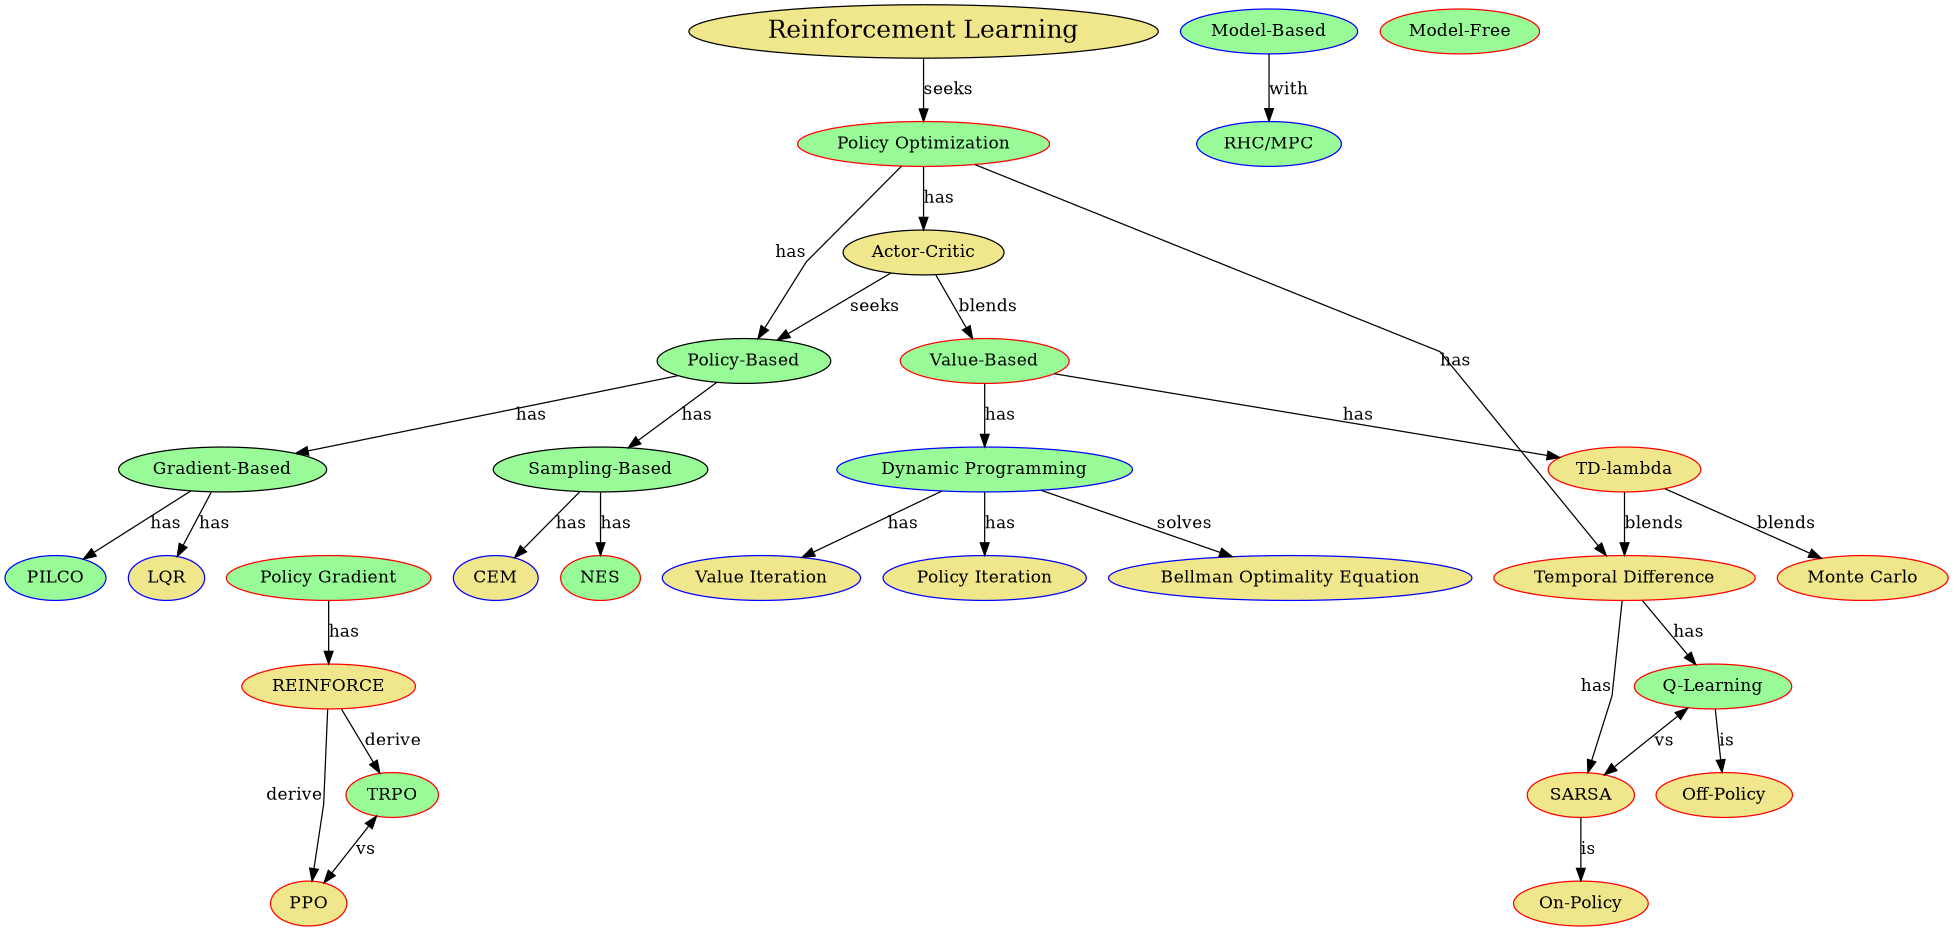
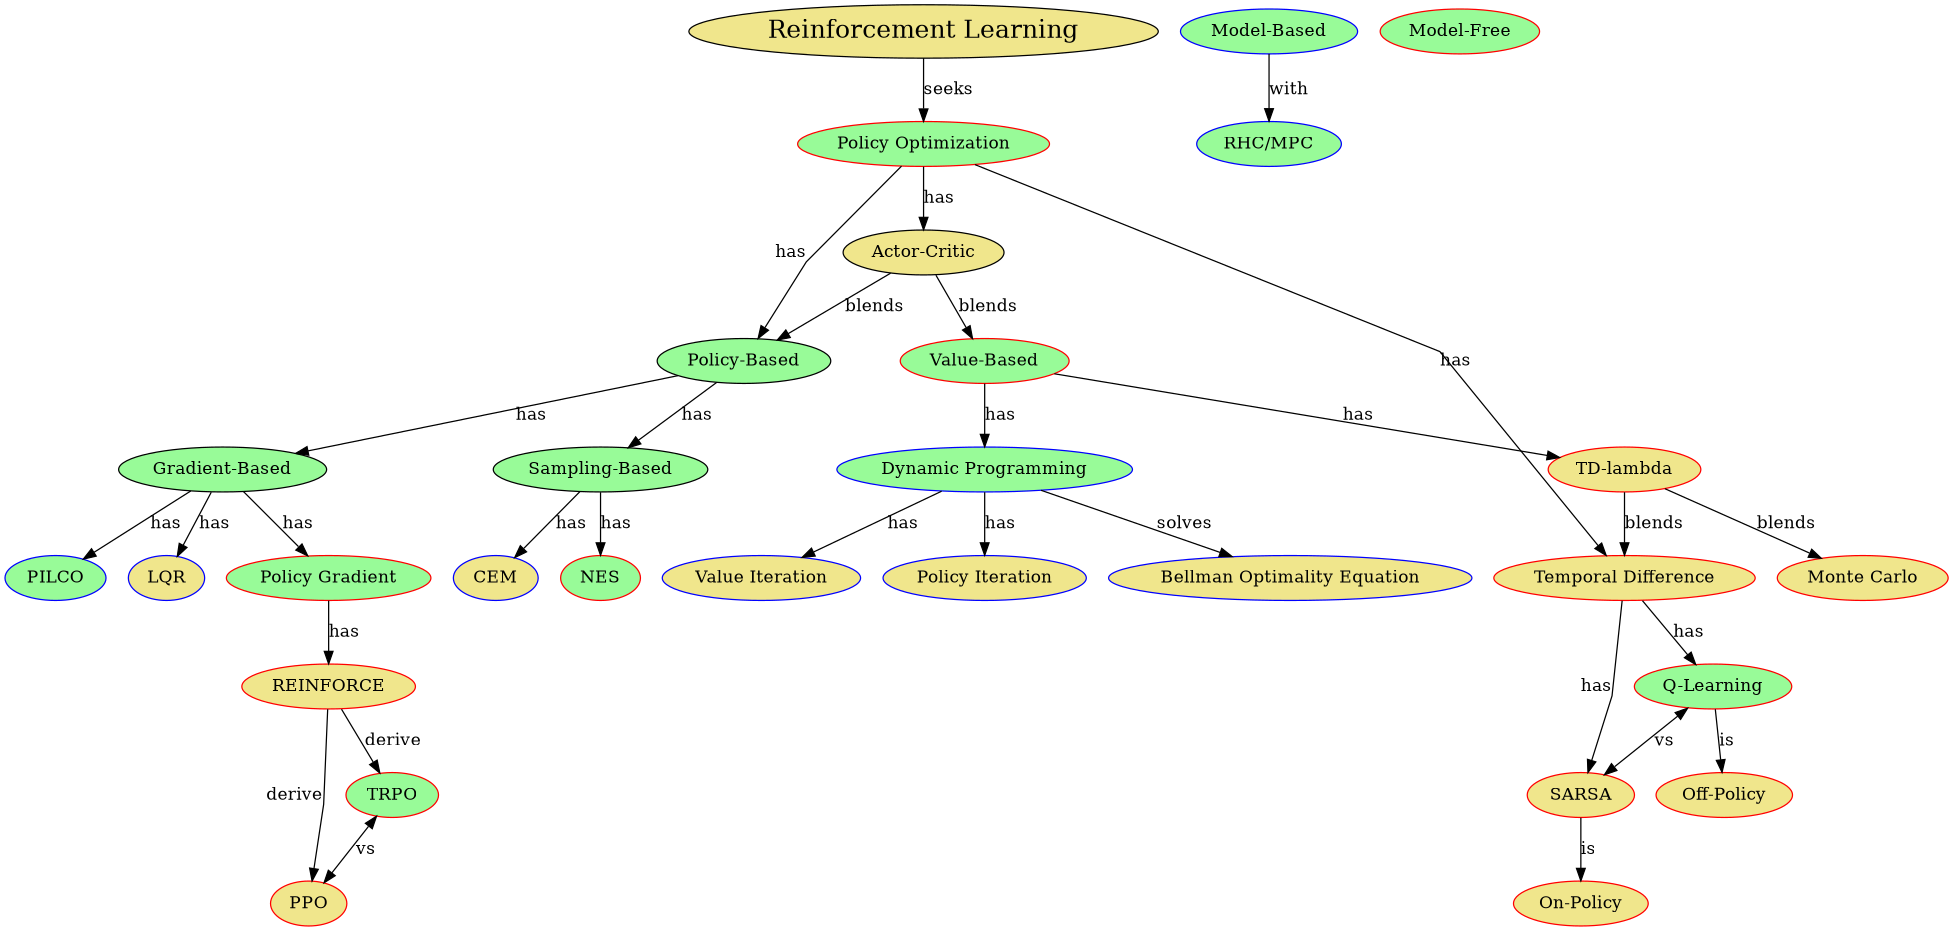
(875, 307) -> (875, 307)
none -> (271, 519)
